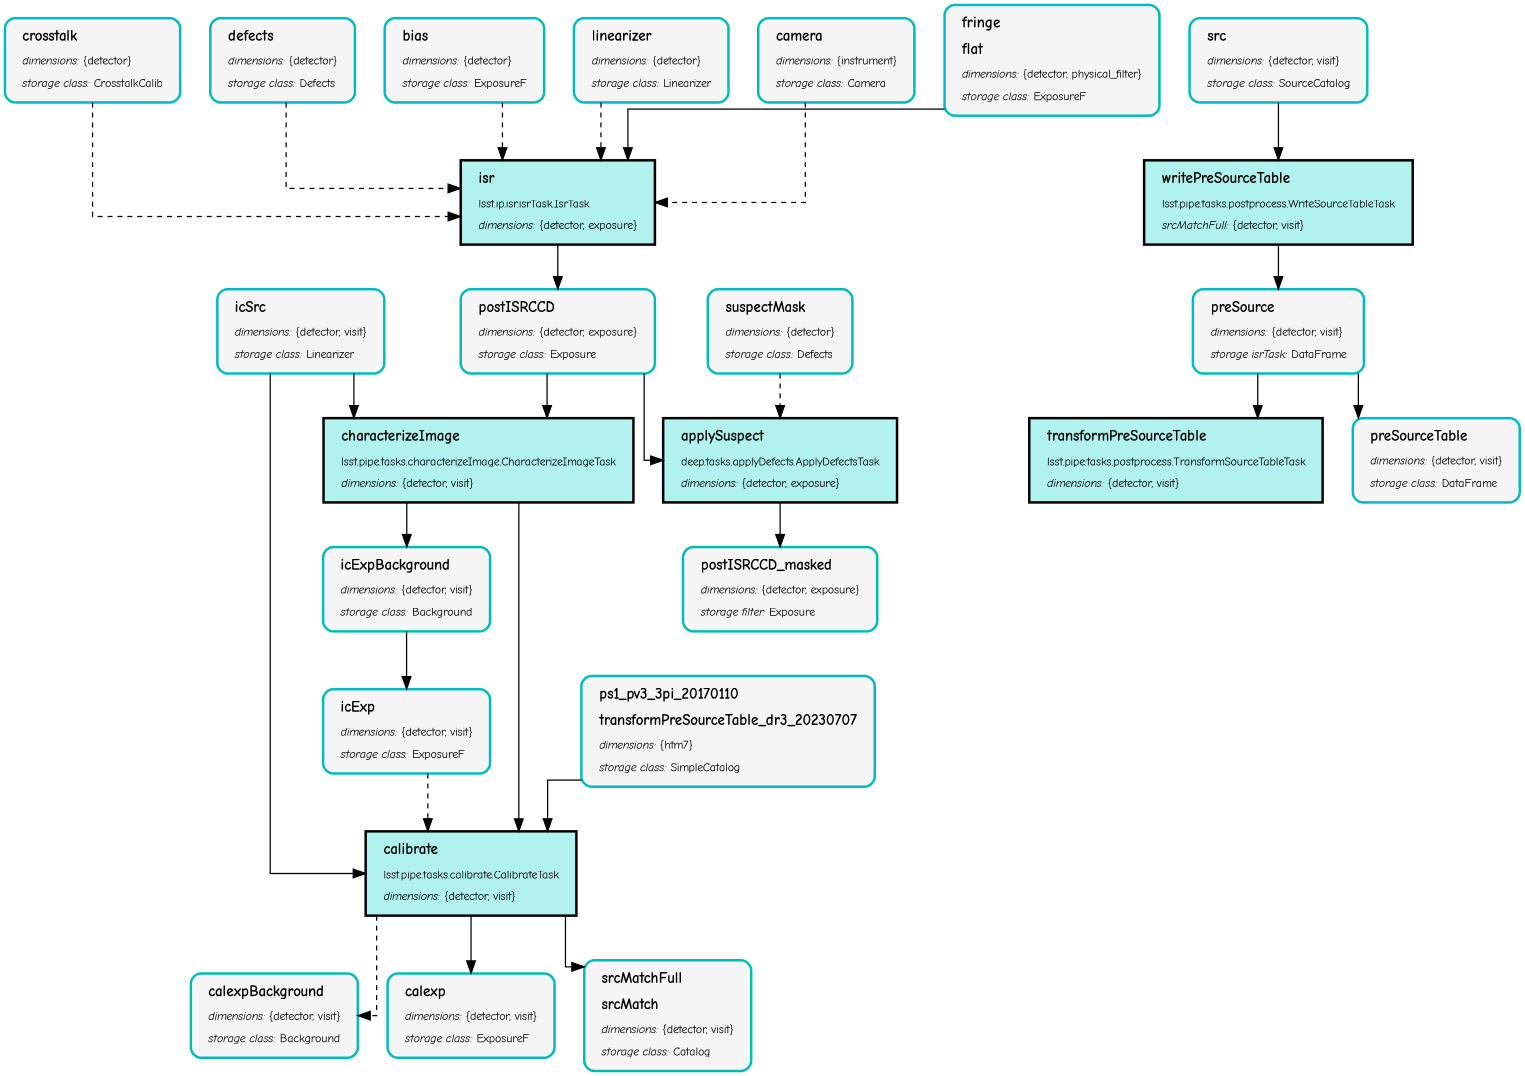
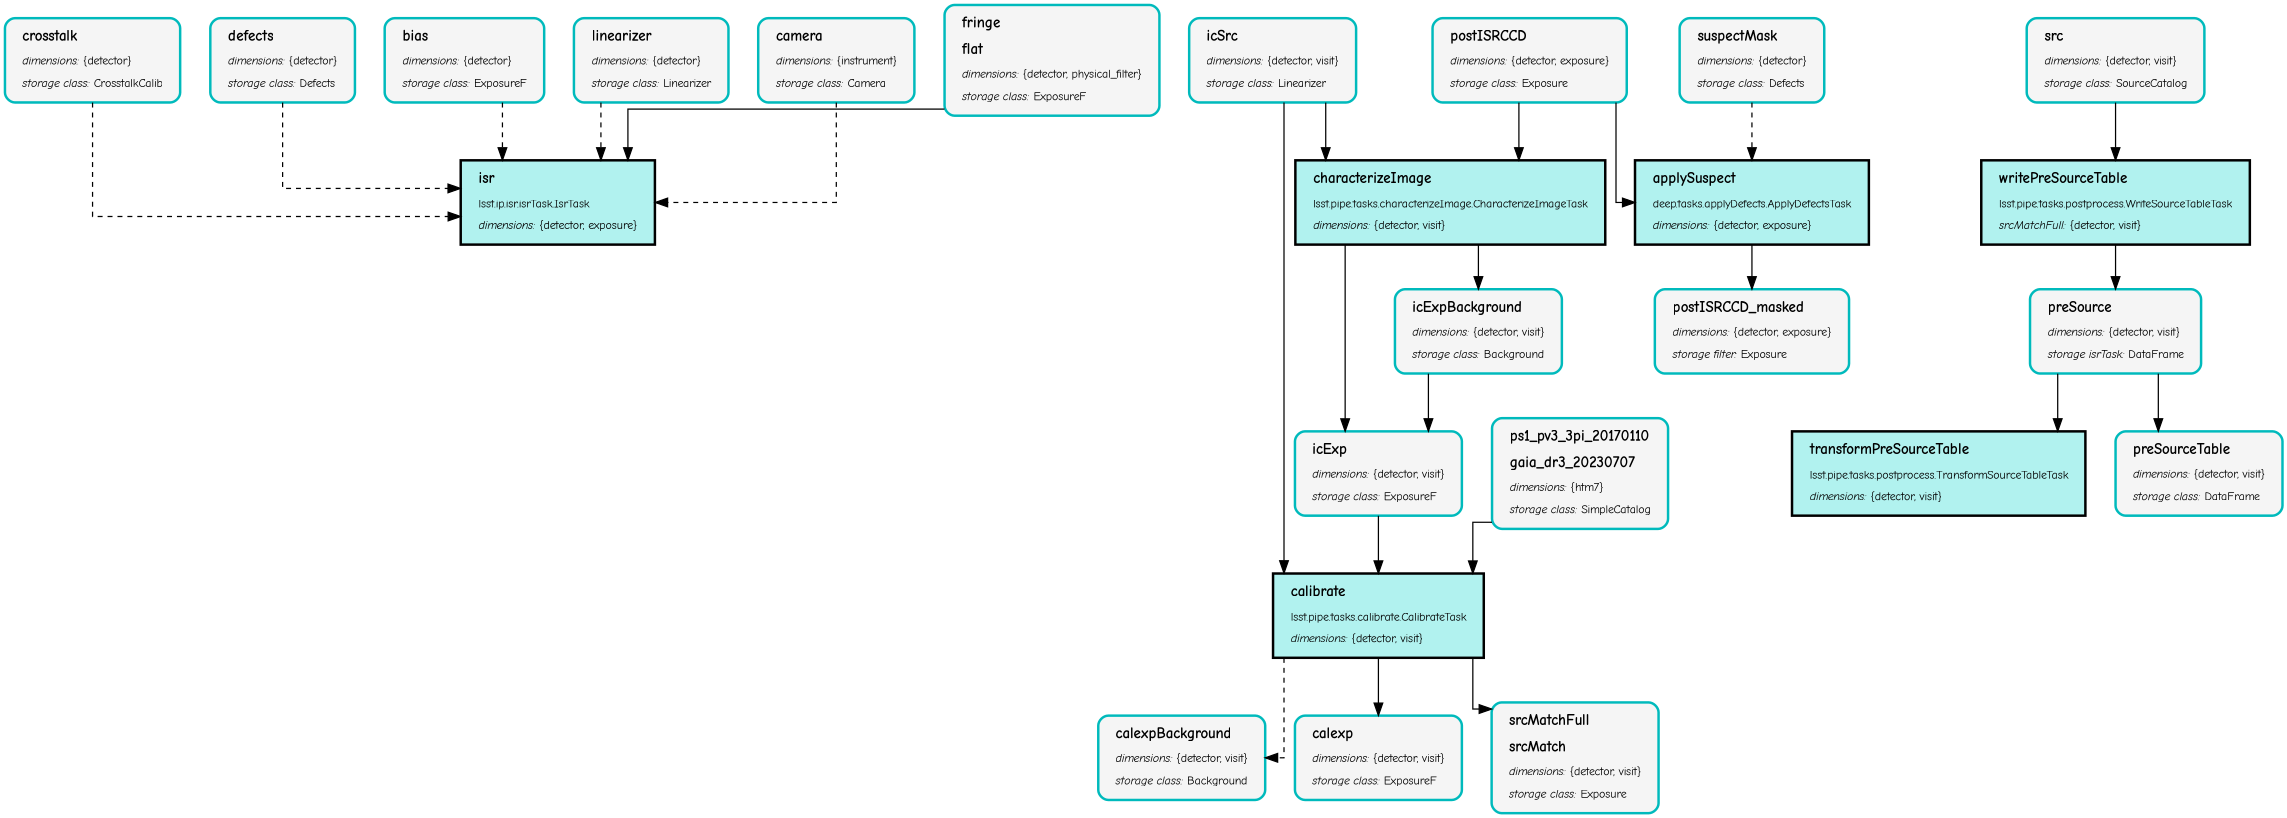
(558, 261) -> none
(519, 661) -> (1345, 332)
(728, 721) -> (1573, 463)
(428, 796) -> (1378, 538)
(690, 1052) -> (1602, 794)
